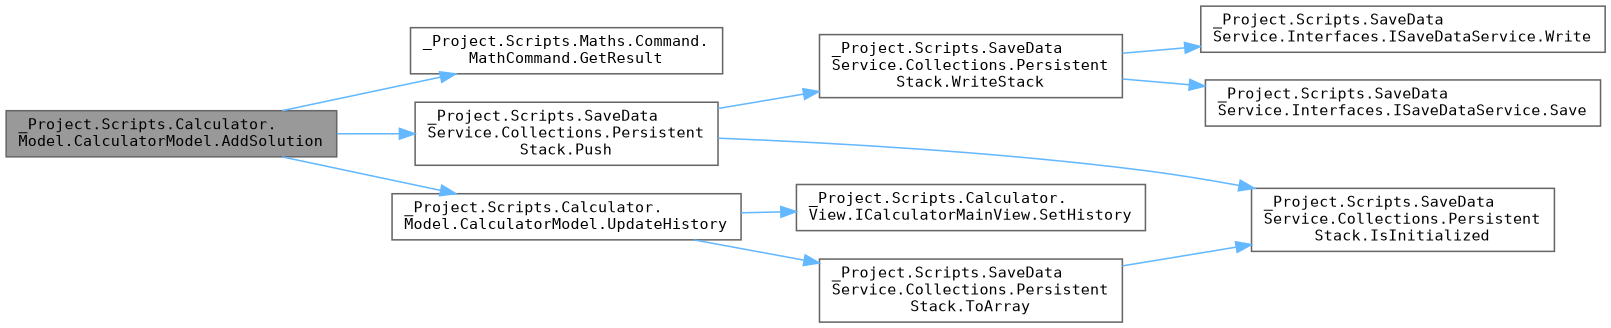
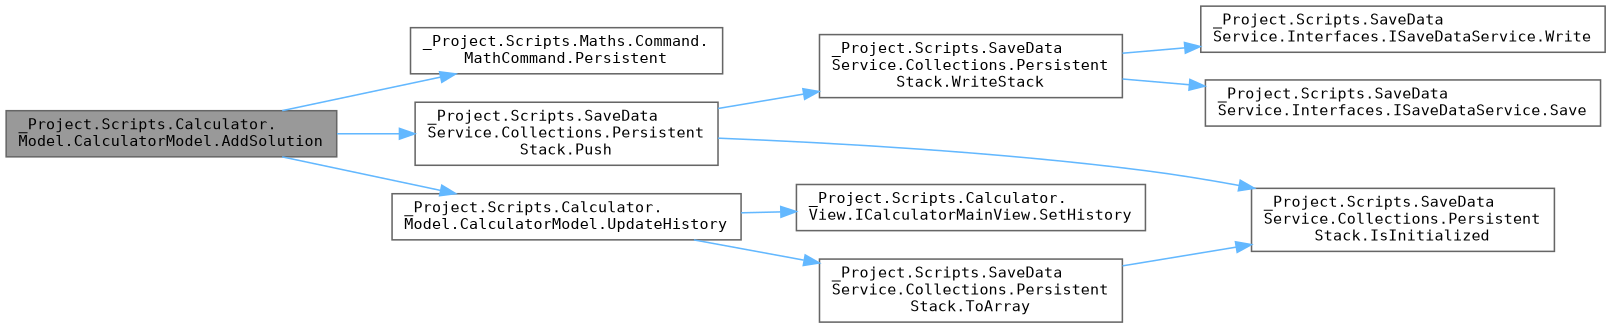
(567, 51) -> (567, 51)
